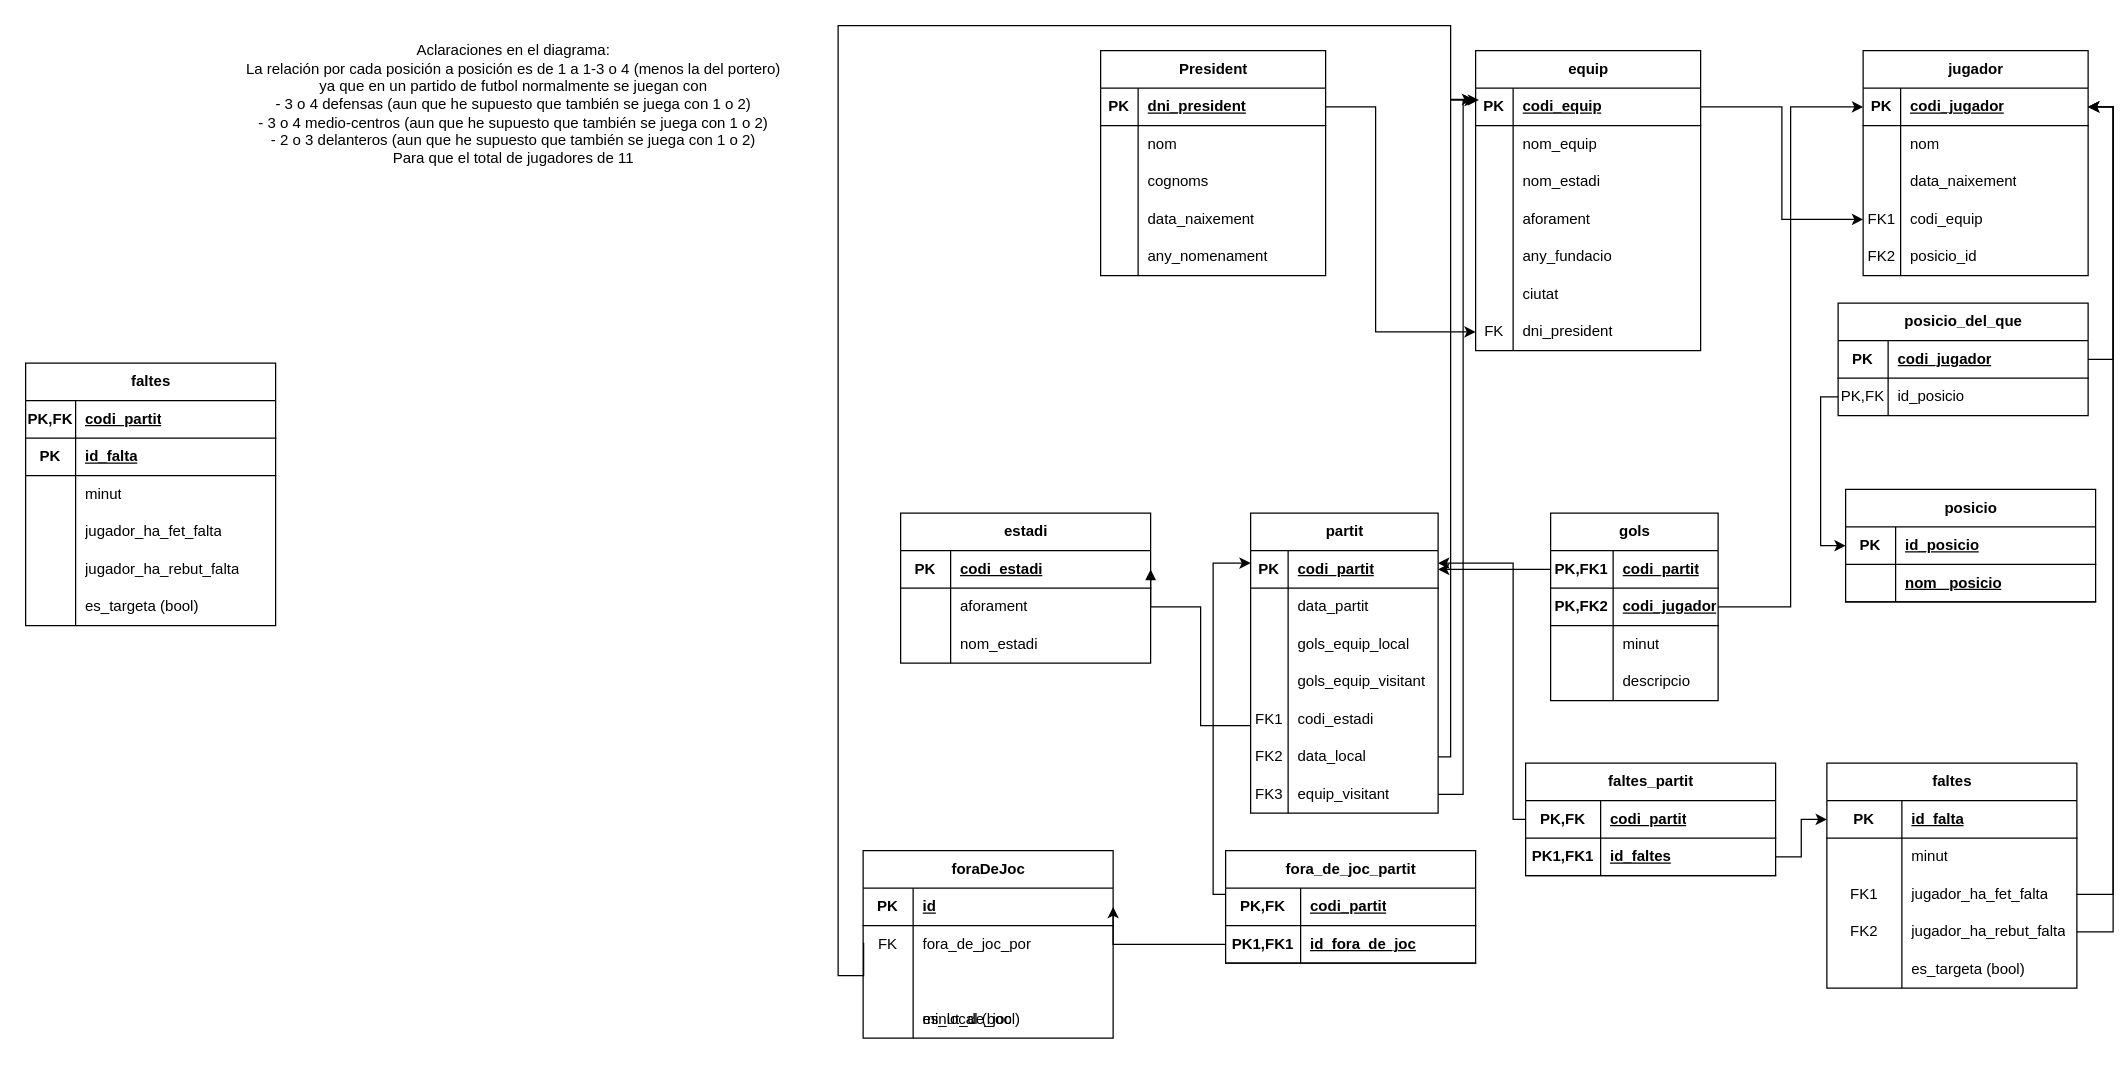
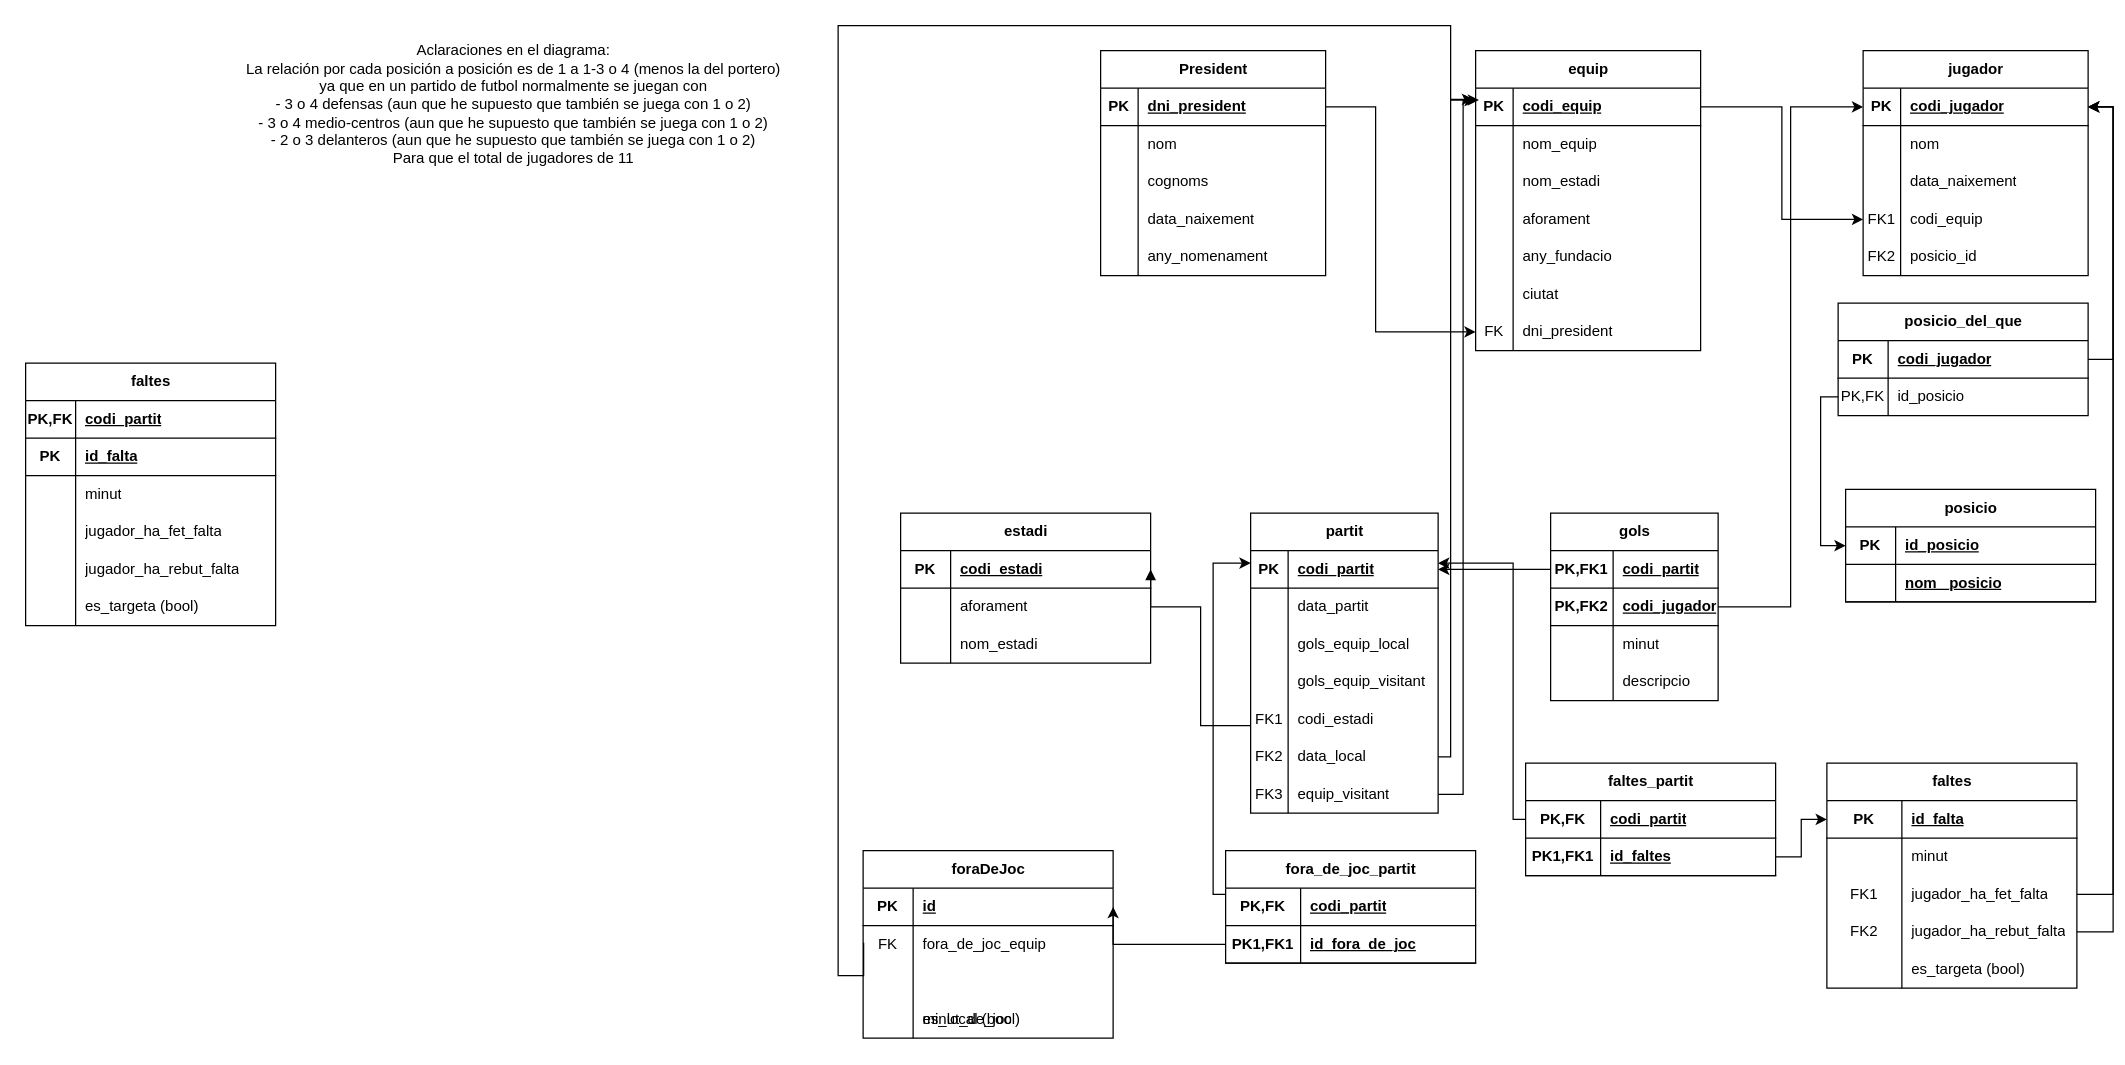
(986, 944) -> (993, 944)
